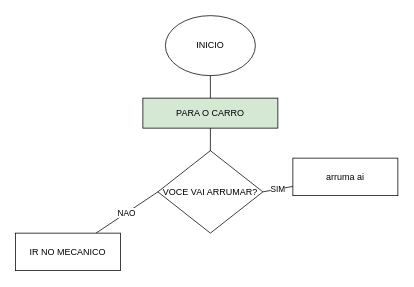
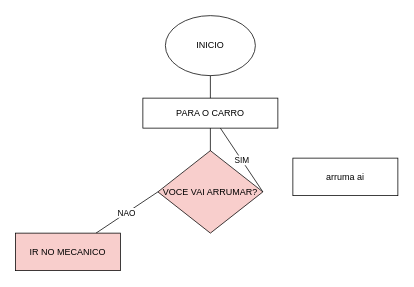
(210, 113) -> (210, 113)
(278, 189) -> (242, 160)
(210, 192) -> (210, 192)
(68, 252) -> (68, 252)
